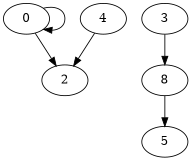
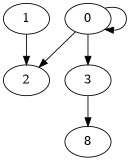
(103, 19) -> (26, 19)
none -> (88, 45)
(165, 142) -> none
